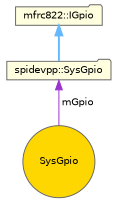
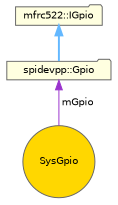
(59, 16) -> (59, 16)
(59, 71) -> (59, 71)
